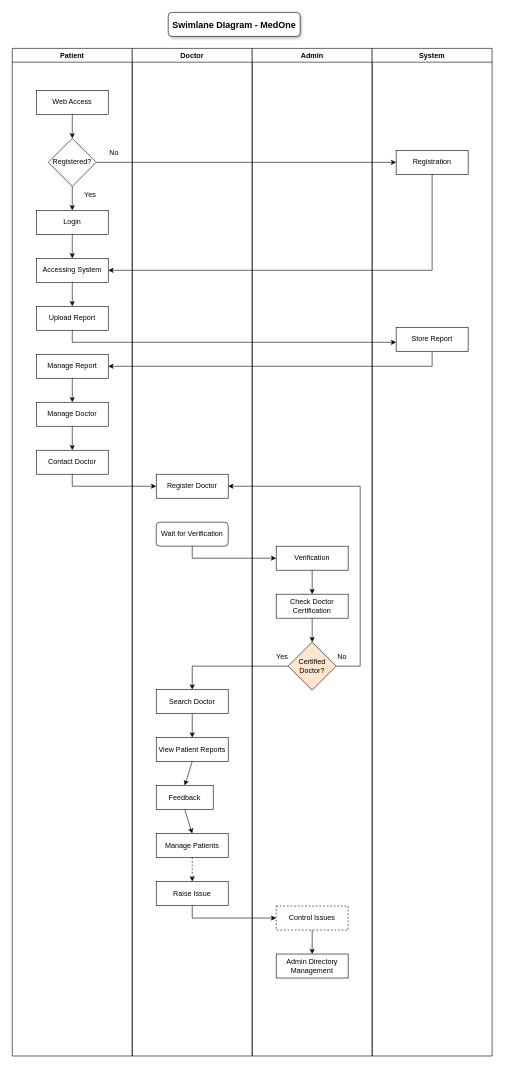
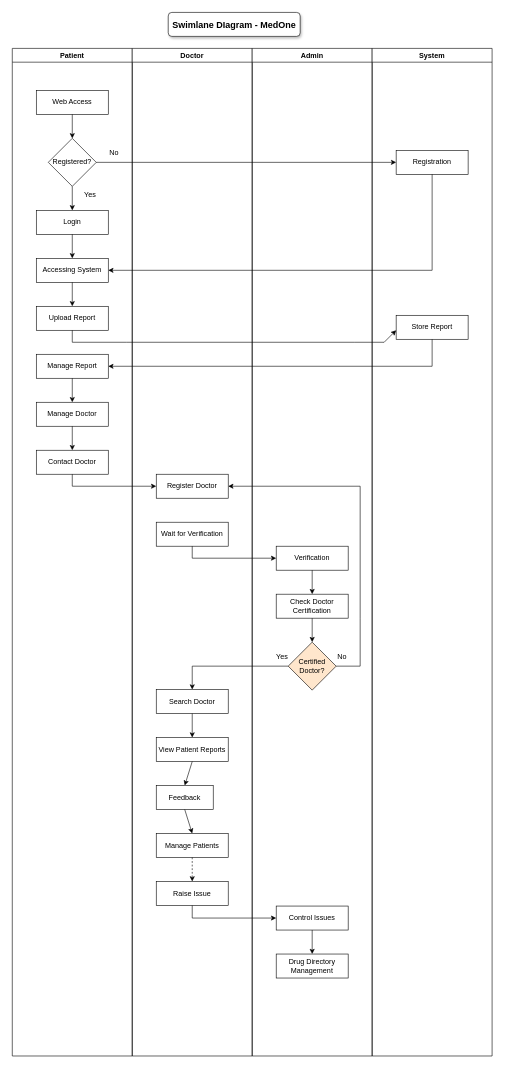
(432, 339) -> (432, 327)
(192, 534) -> (192, 534)
(312, 918) -> (312, 918)
(312, 966) -> (312, 966)
